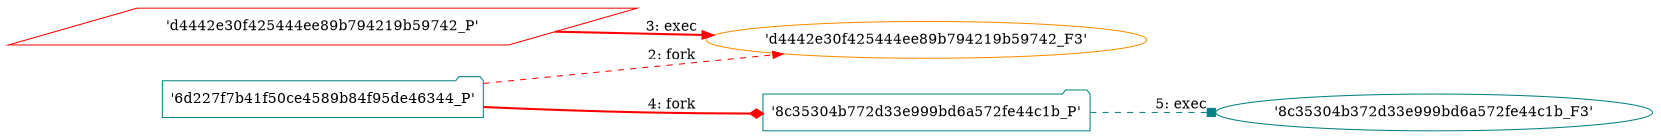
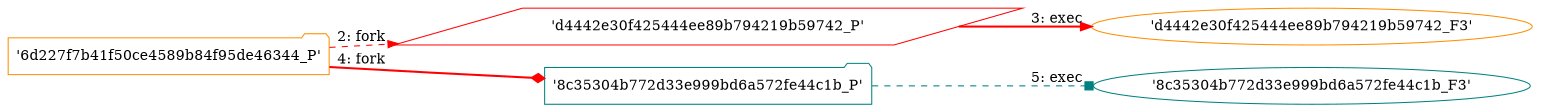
(628, 69) -> (359, 46)
(323, 99) -> (169, 56)
(1434, 112) -> (1312, 86)
